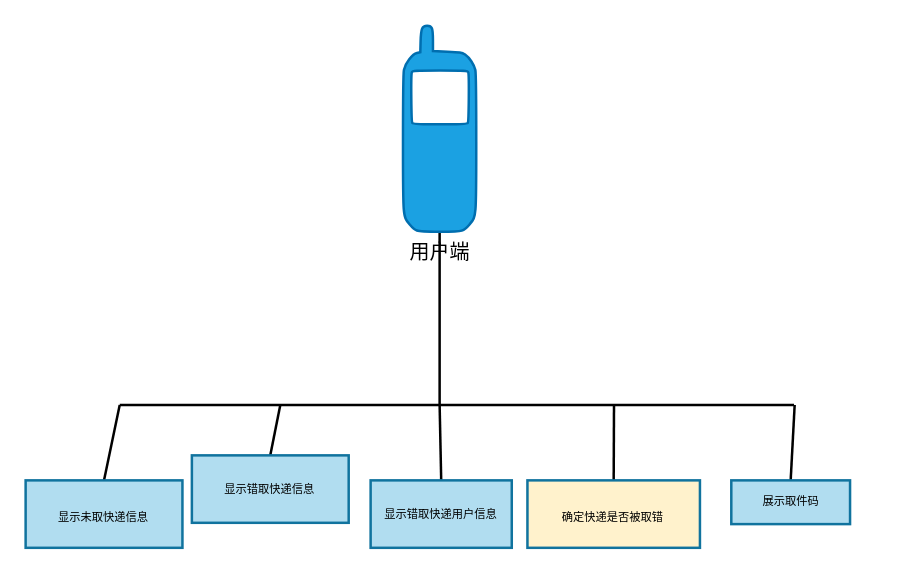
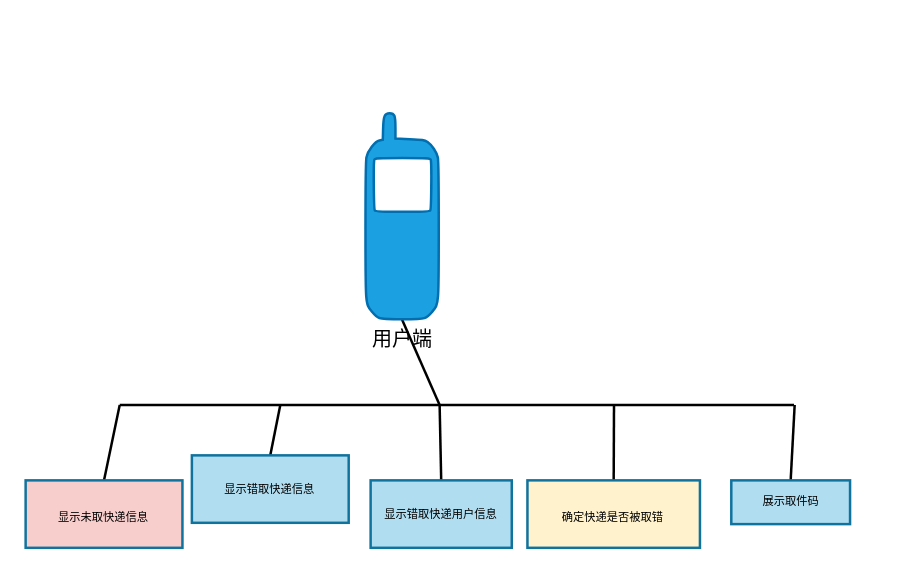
(440, 129) -> (402, 216)
(104, 514) -> (104, 514)
